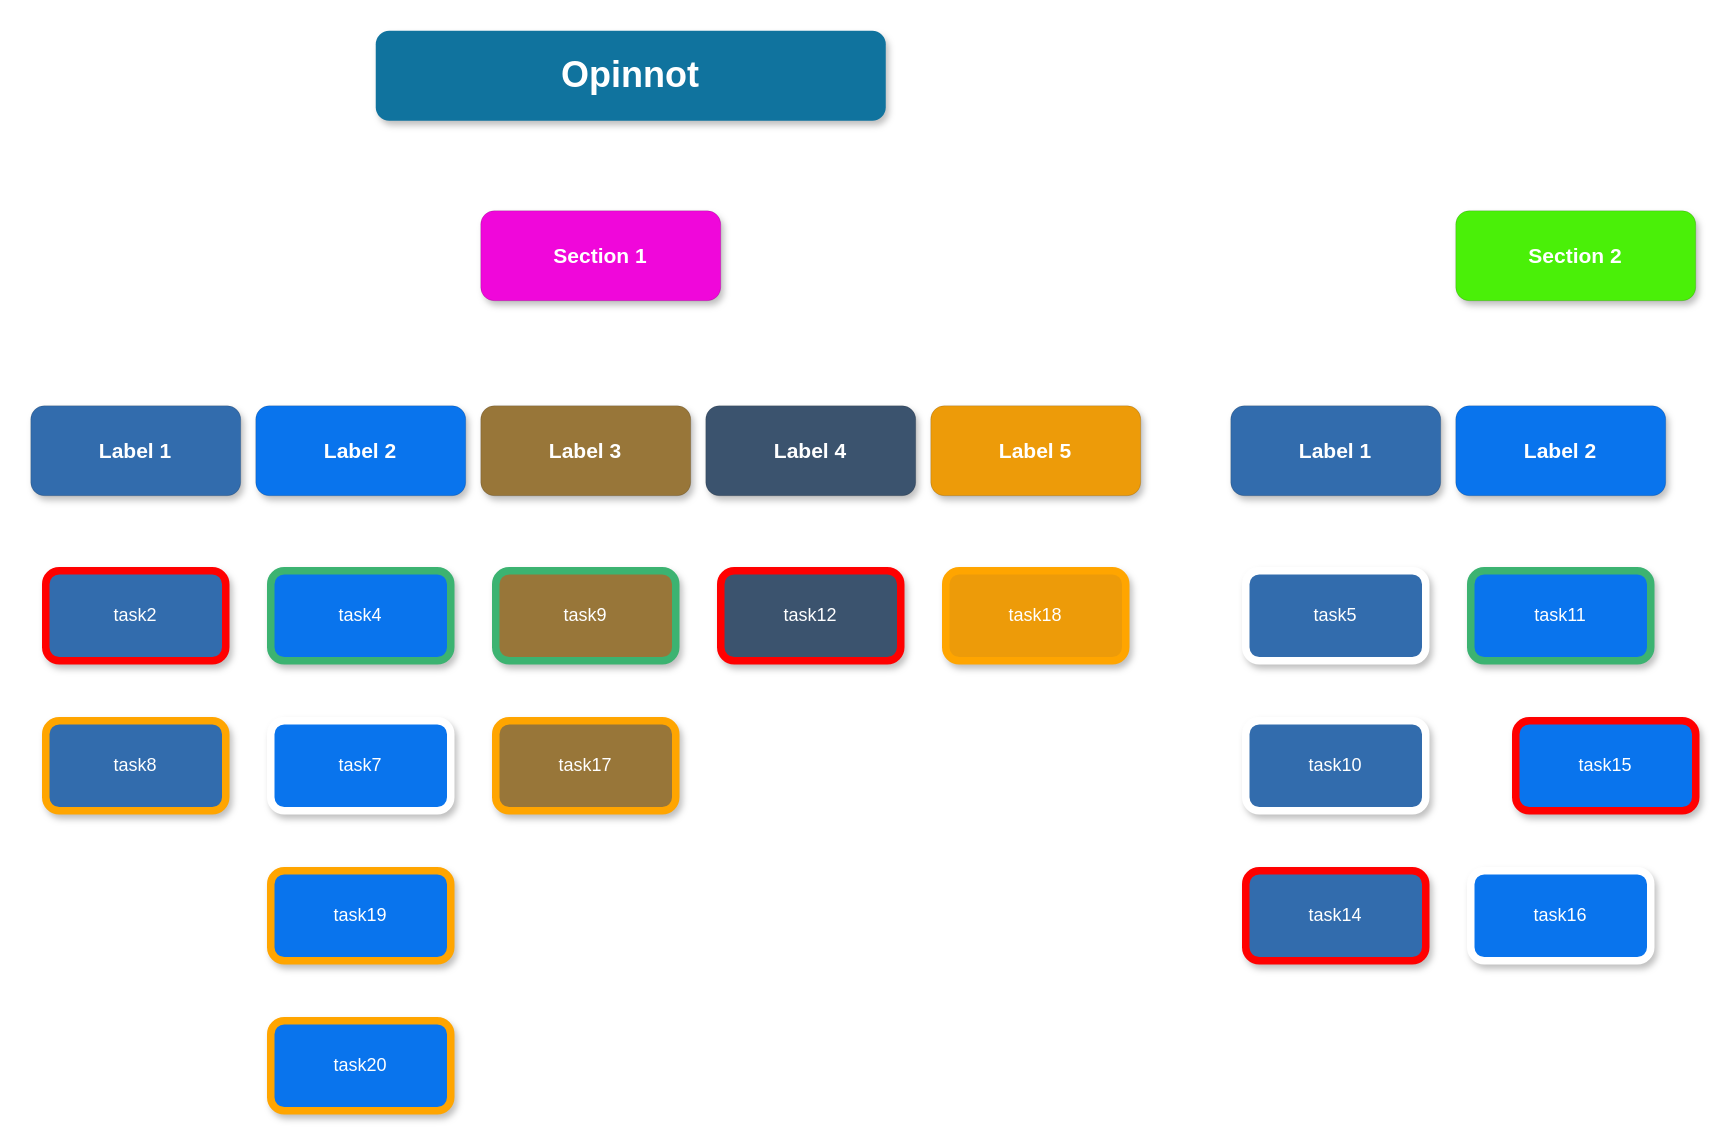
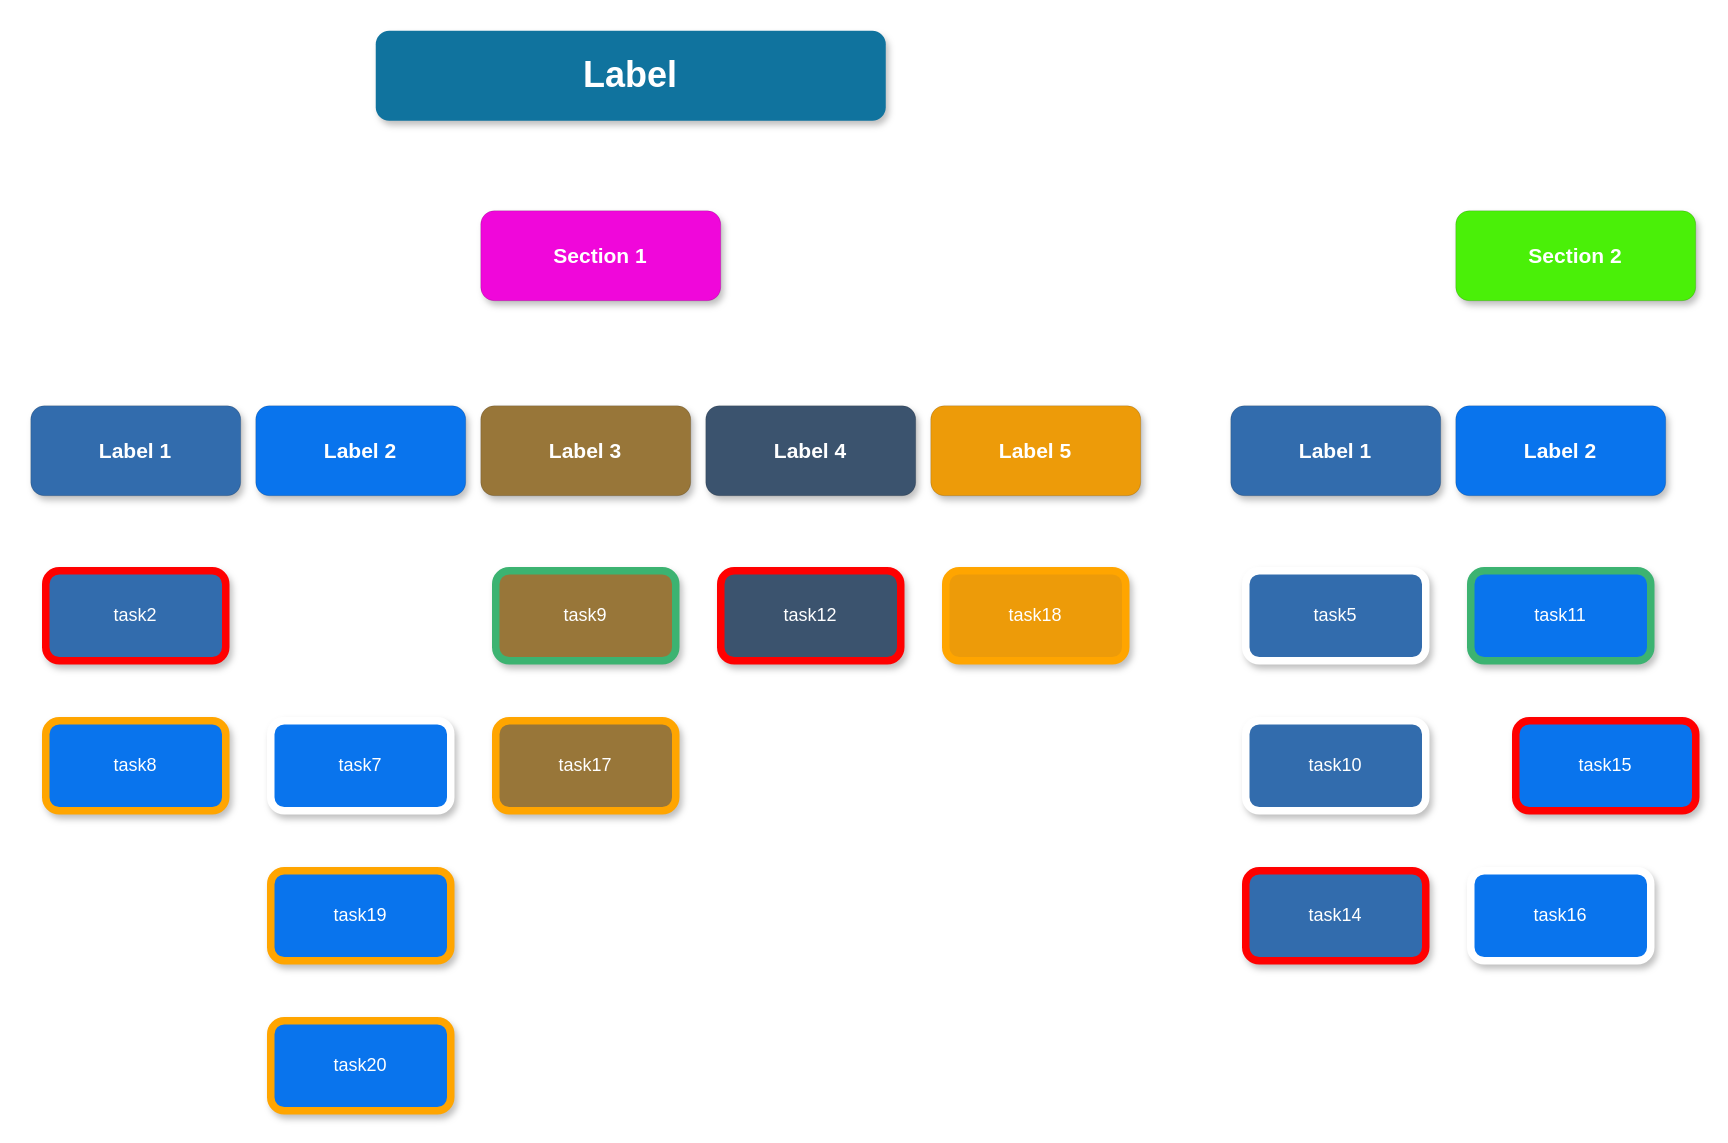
(631, 76) -> (631, 76)
(361, 616) -> none
(136, 766) -> (136, 766)
